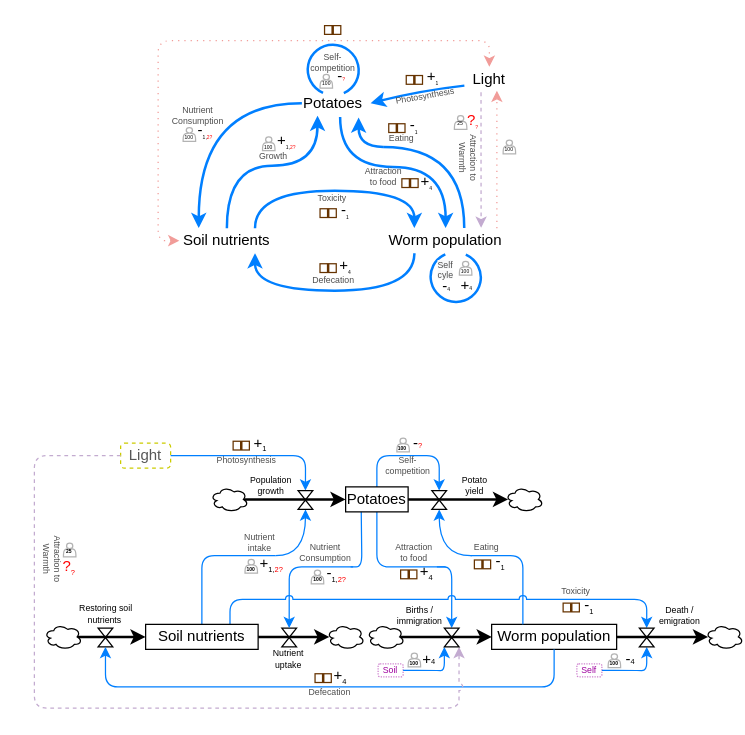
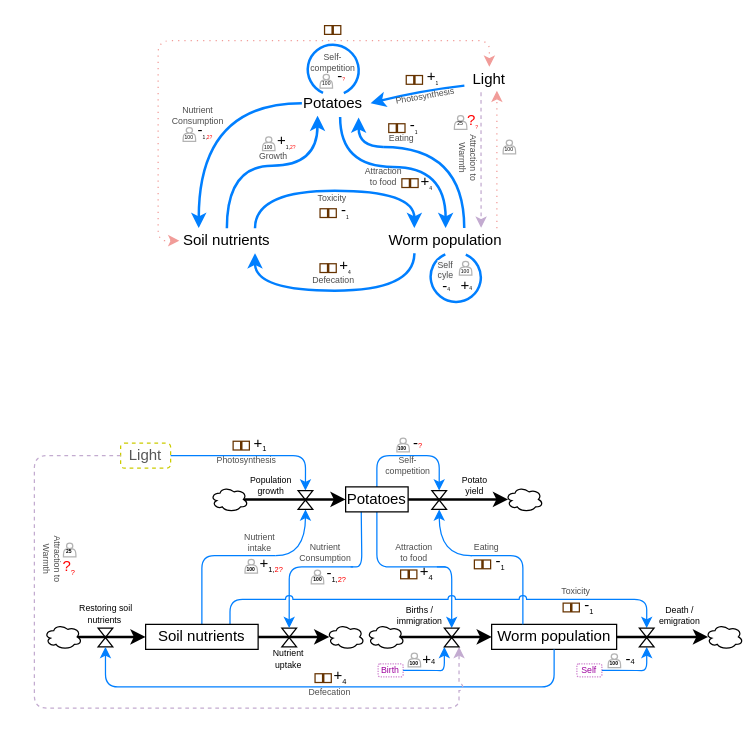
(391, 671) -> (391, 671)
